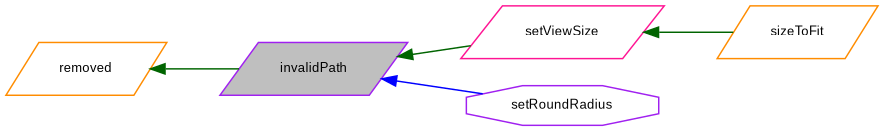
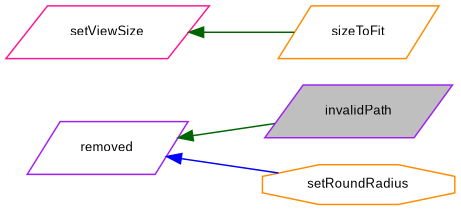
(442, 50) -> none
(86, 69) -> (108, 148)
(440, 87) -> (230, 166)
(563, 106) -> (359, 185)
